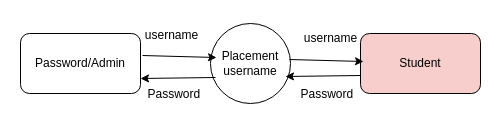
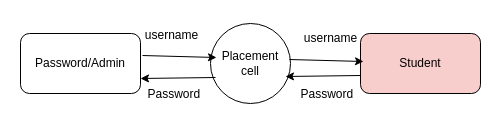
(251, 64) -> (251, 64)
